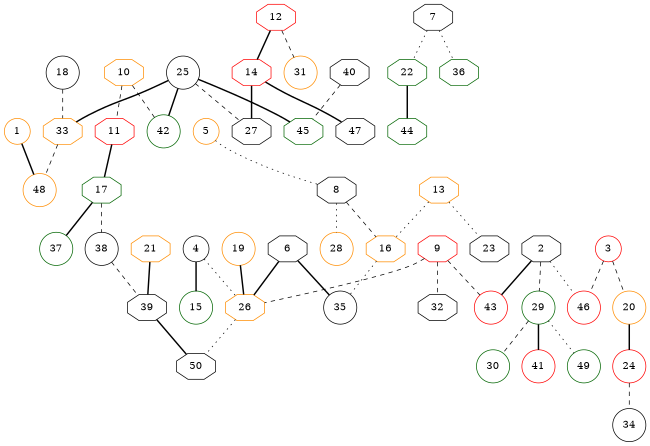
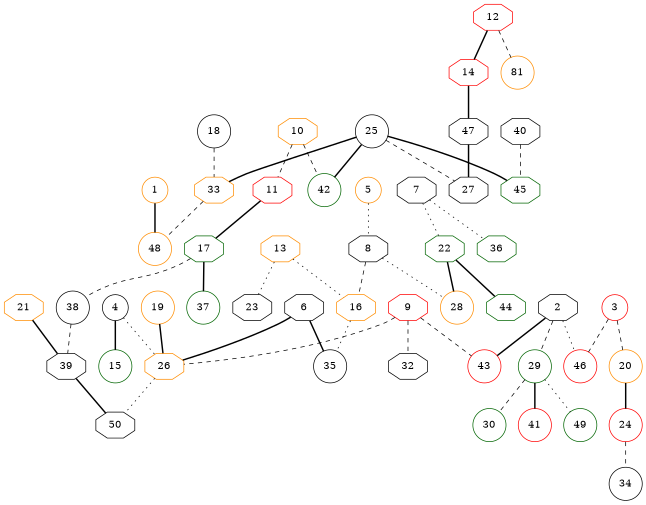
(301, 73) -> (518, 73)
(252, 97) -> (469, 158)
none -> (451, 277)
